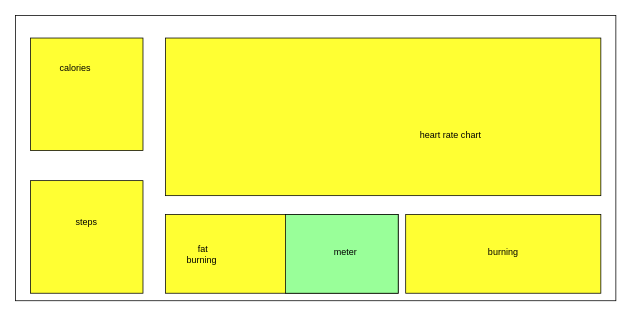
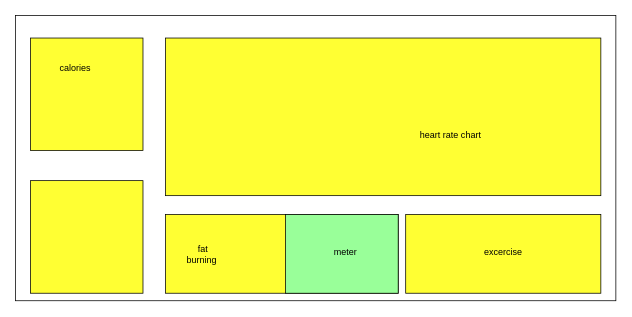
(87, 222) -> none
(503, 252) -> (503, 252)
